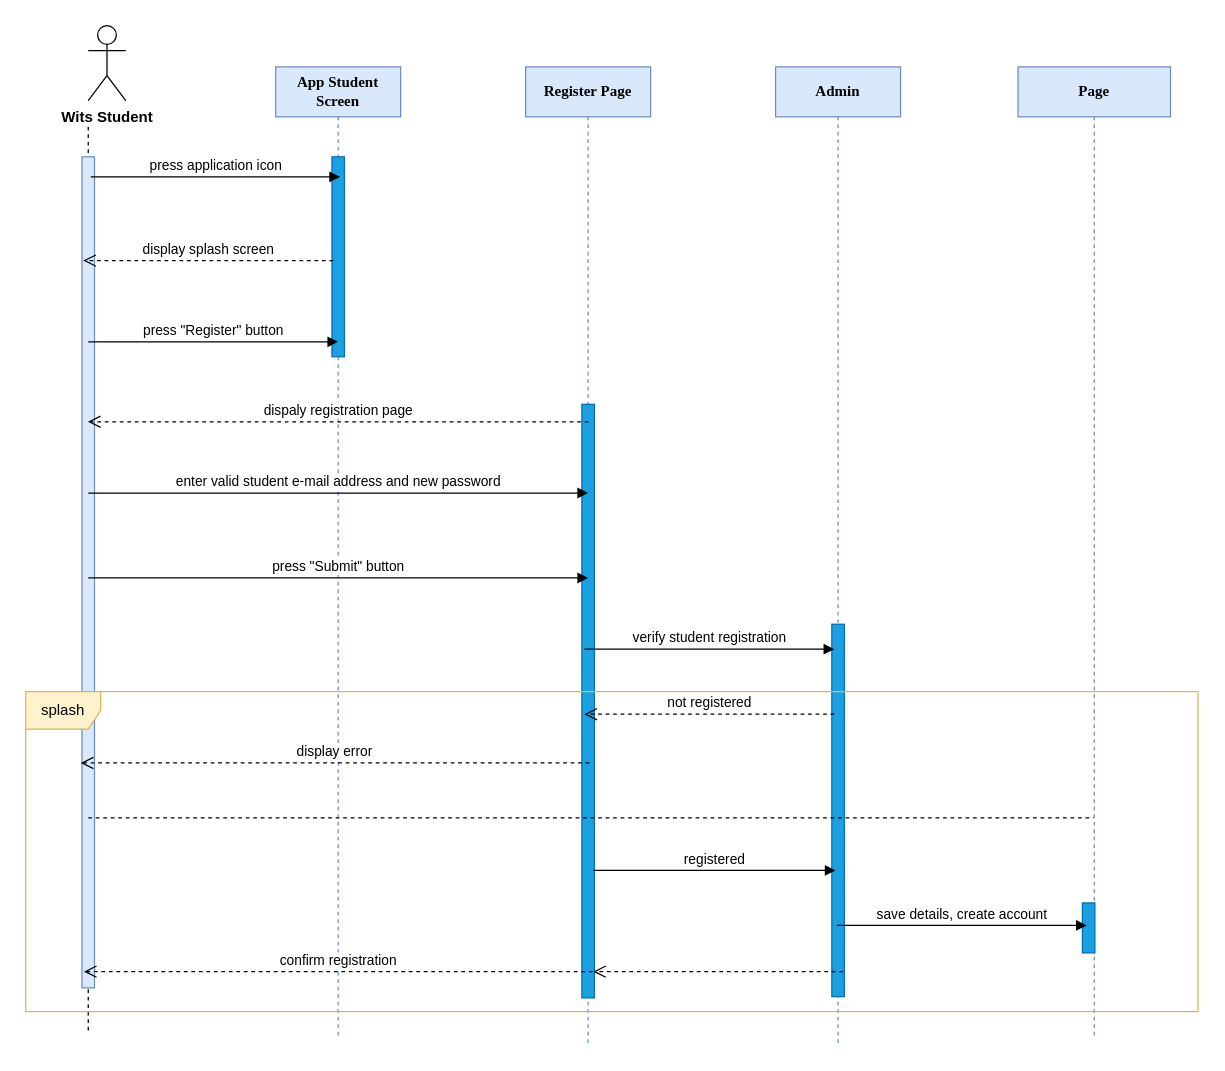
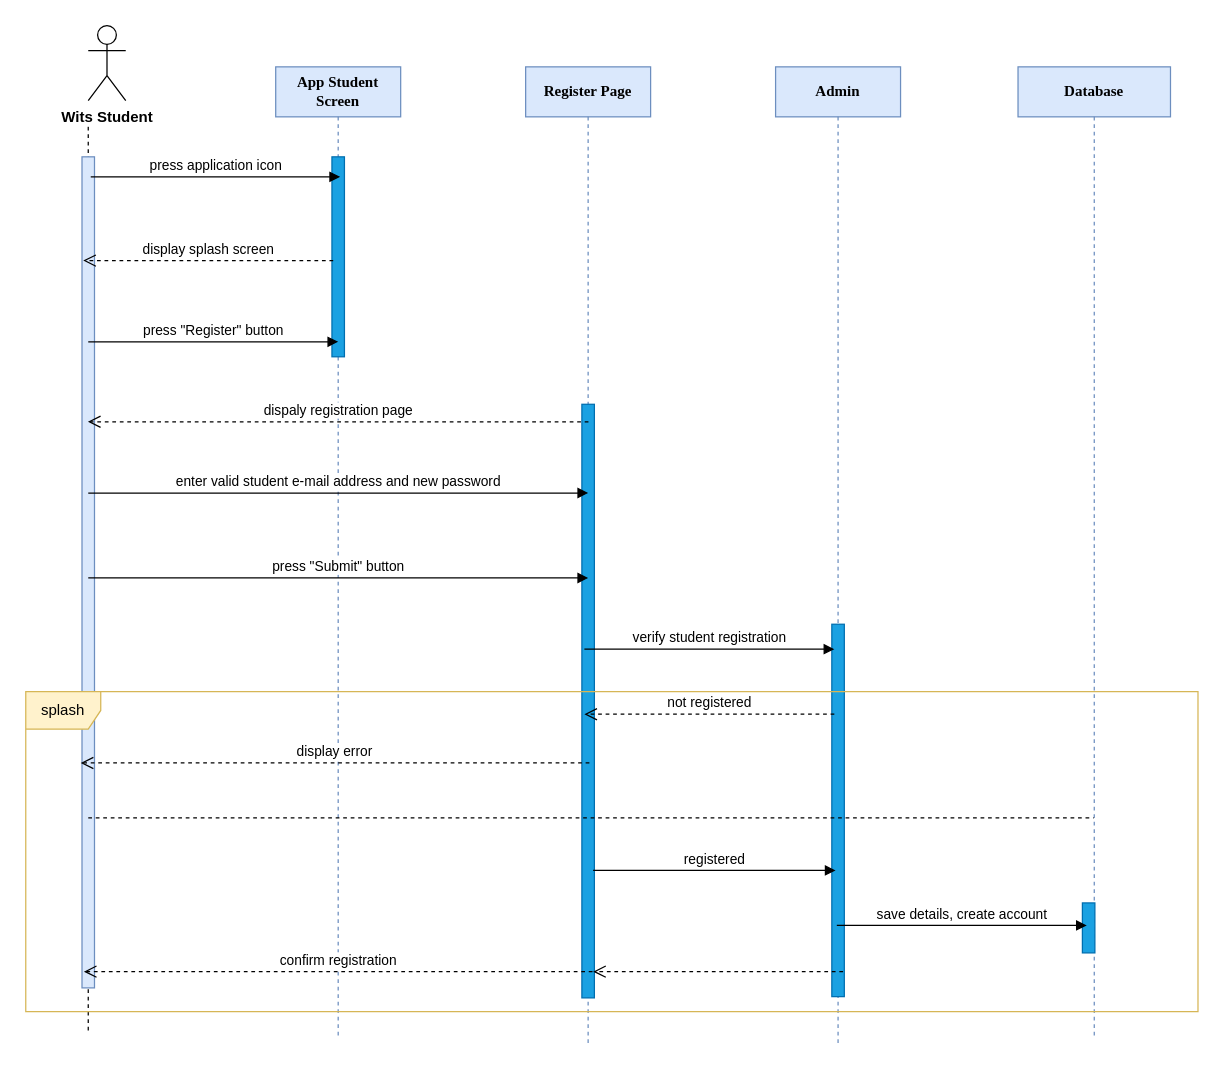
(1094, 92) -> (1094, 92)
